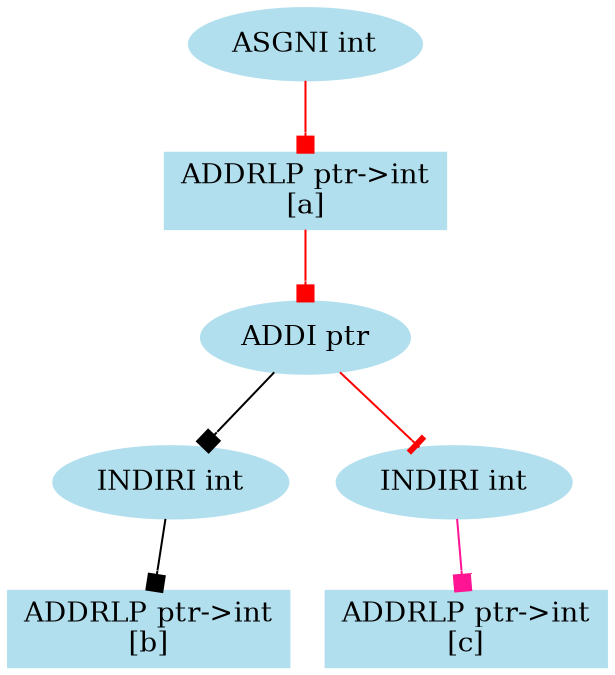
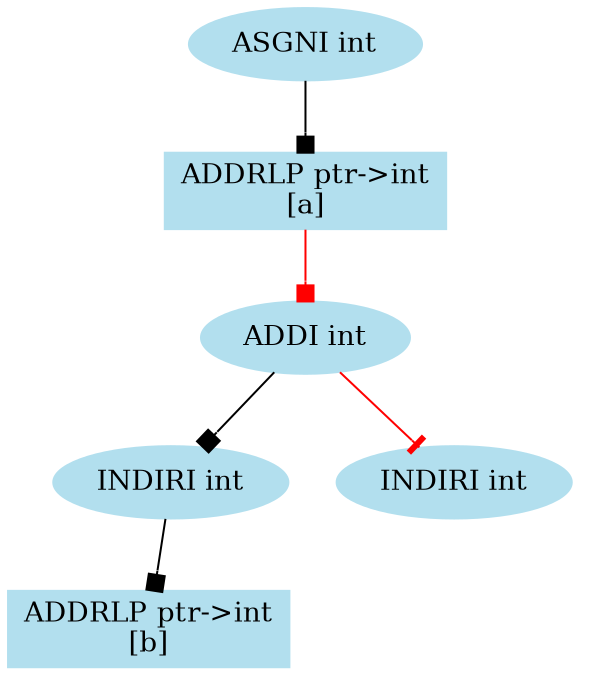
(305, 107) -> (305, 107)
(305, 338) -> (305, 338)
(466, 629) -> none
